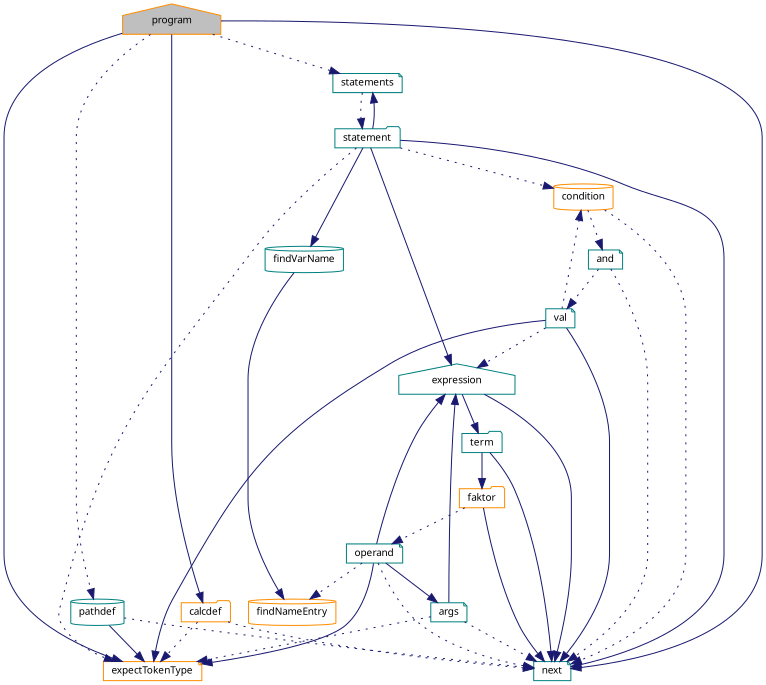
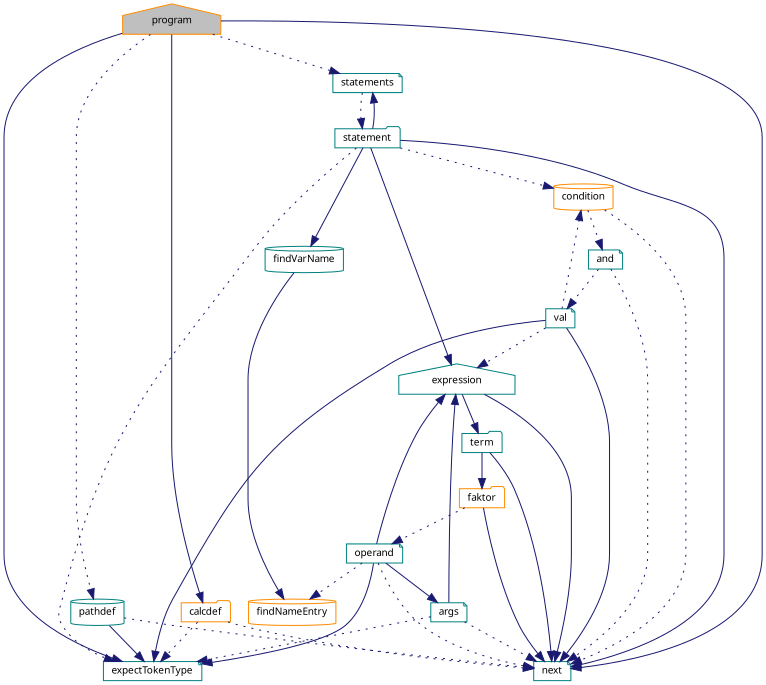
(153, 671) -> (153, 671)
